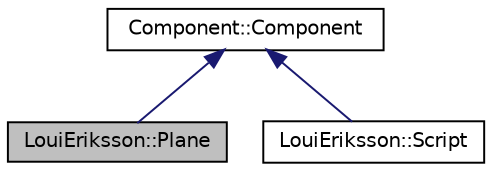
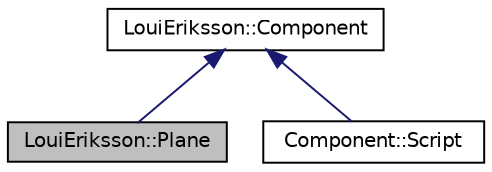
(246, 30) -> (246, 30)
(374, 142) -> (374, 142)
